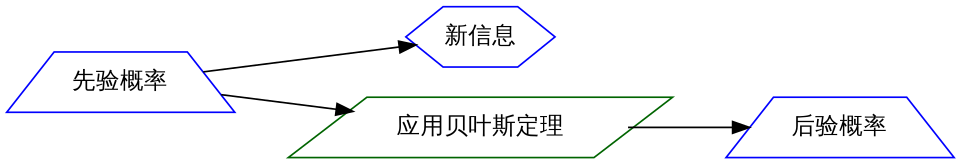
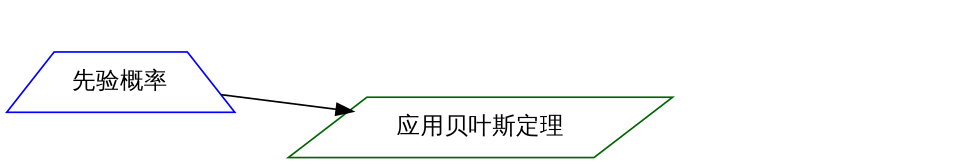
(480, 37) -> none
(840, 127) -> none
